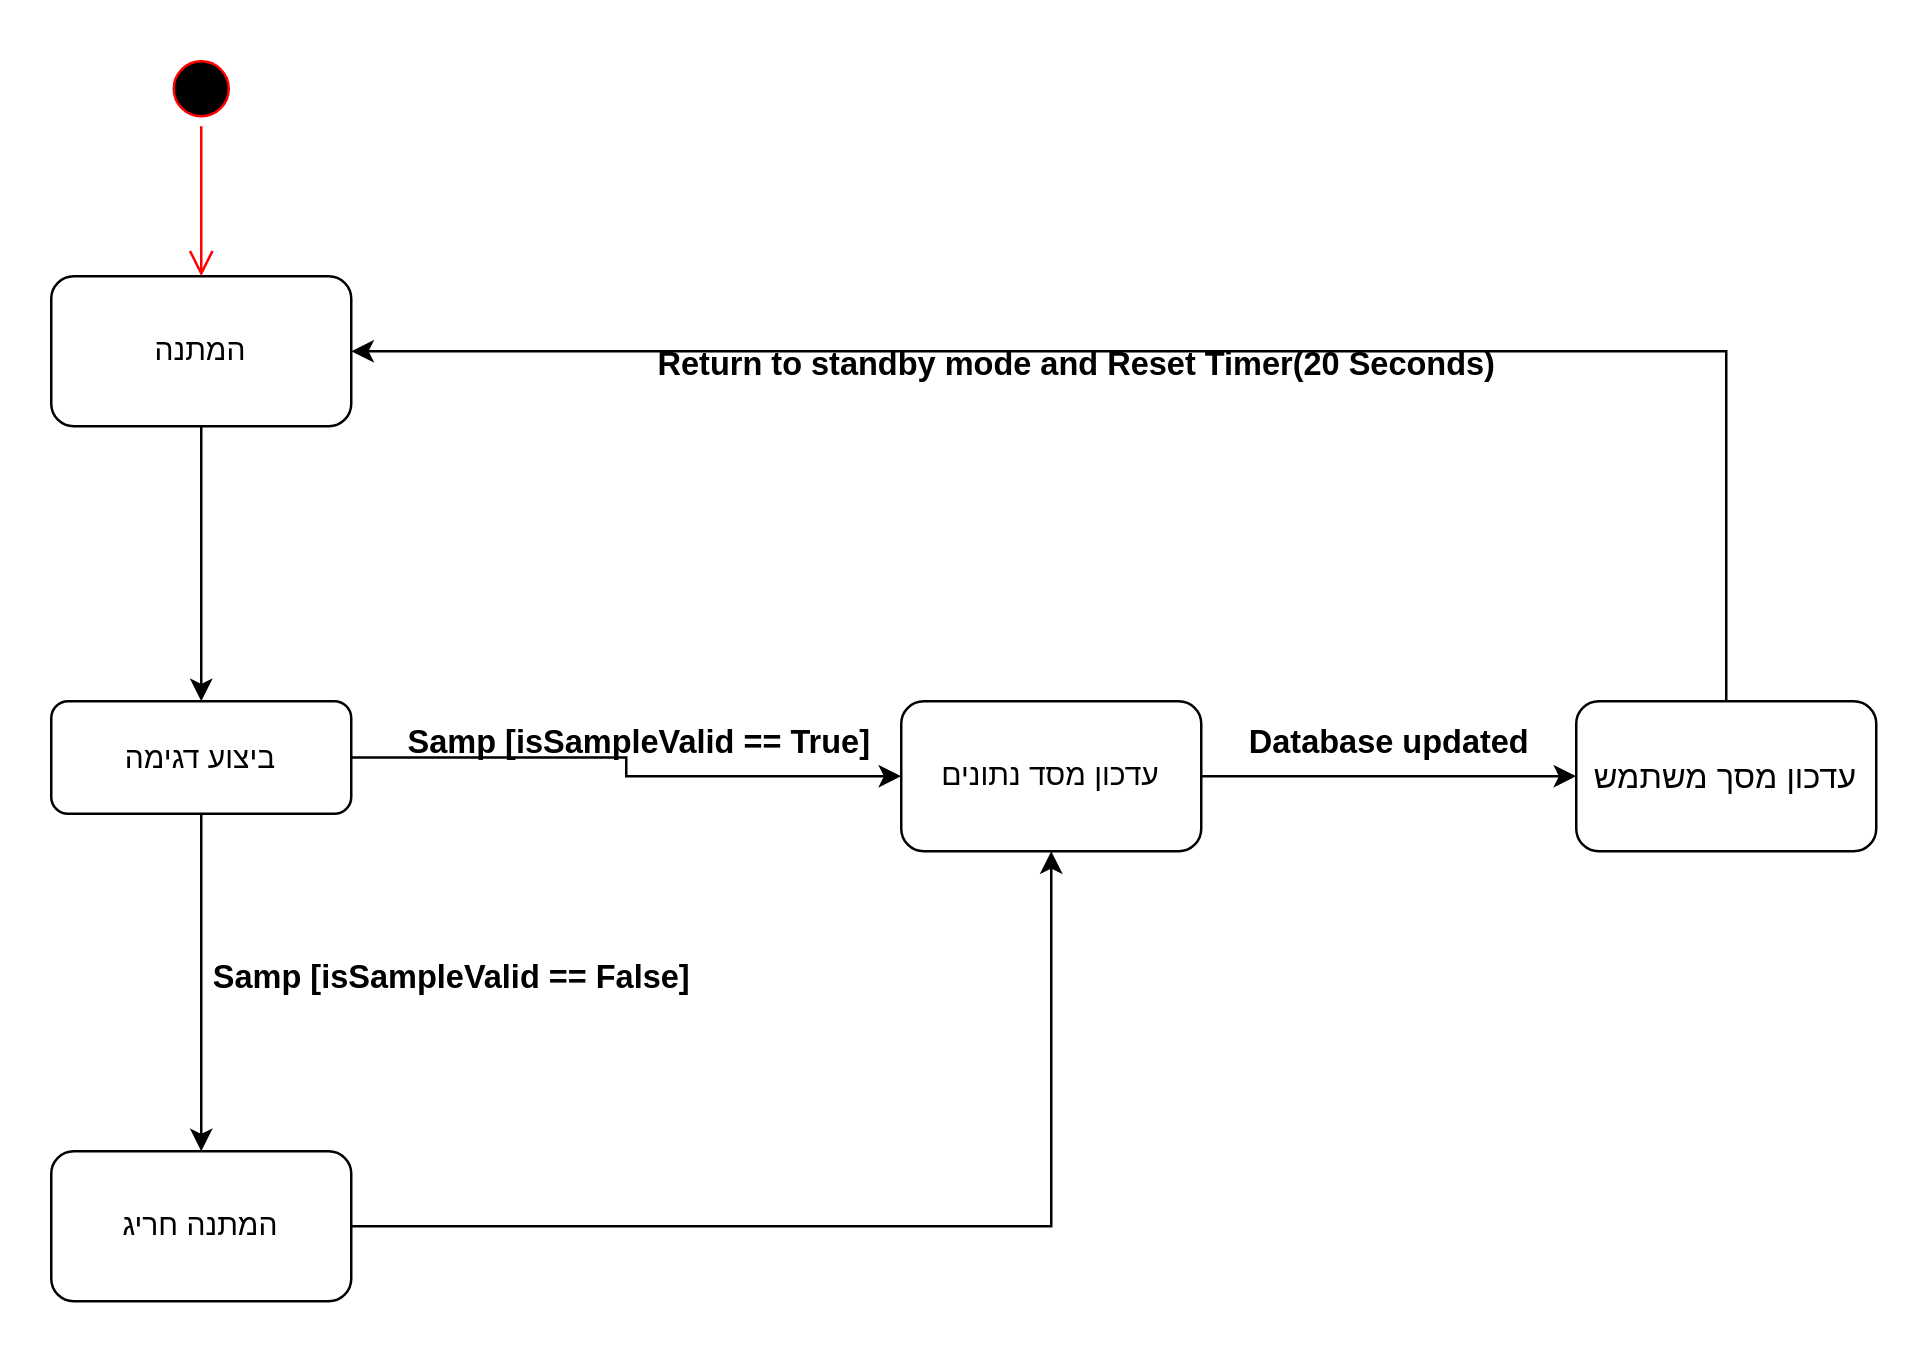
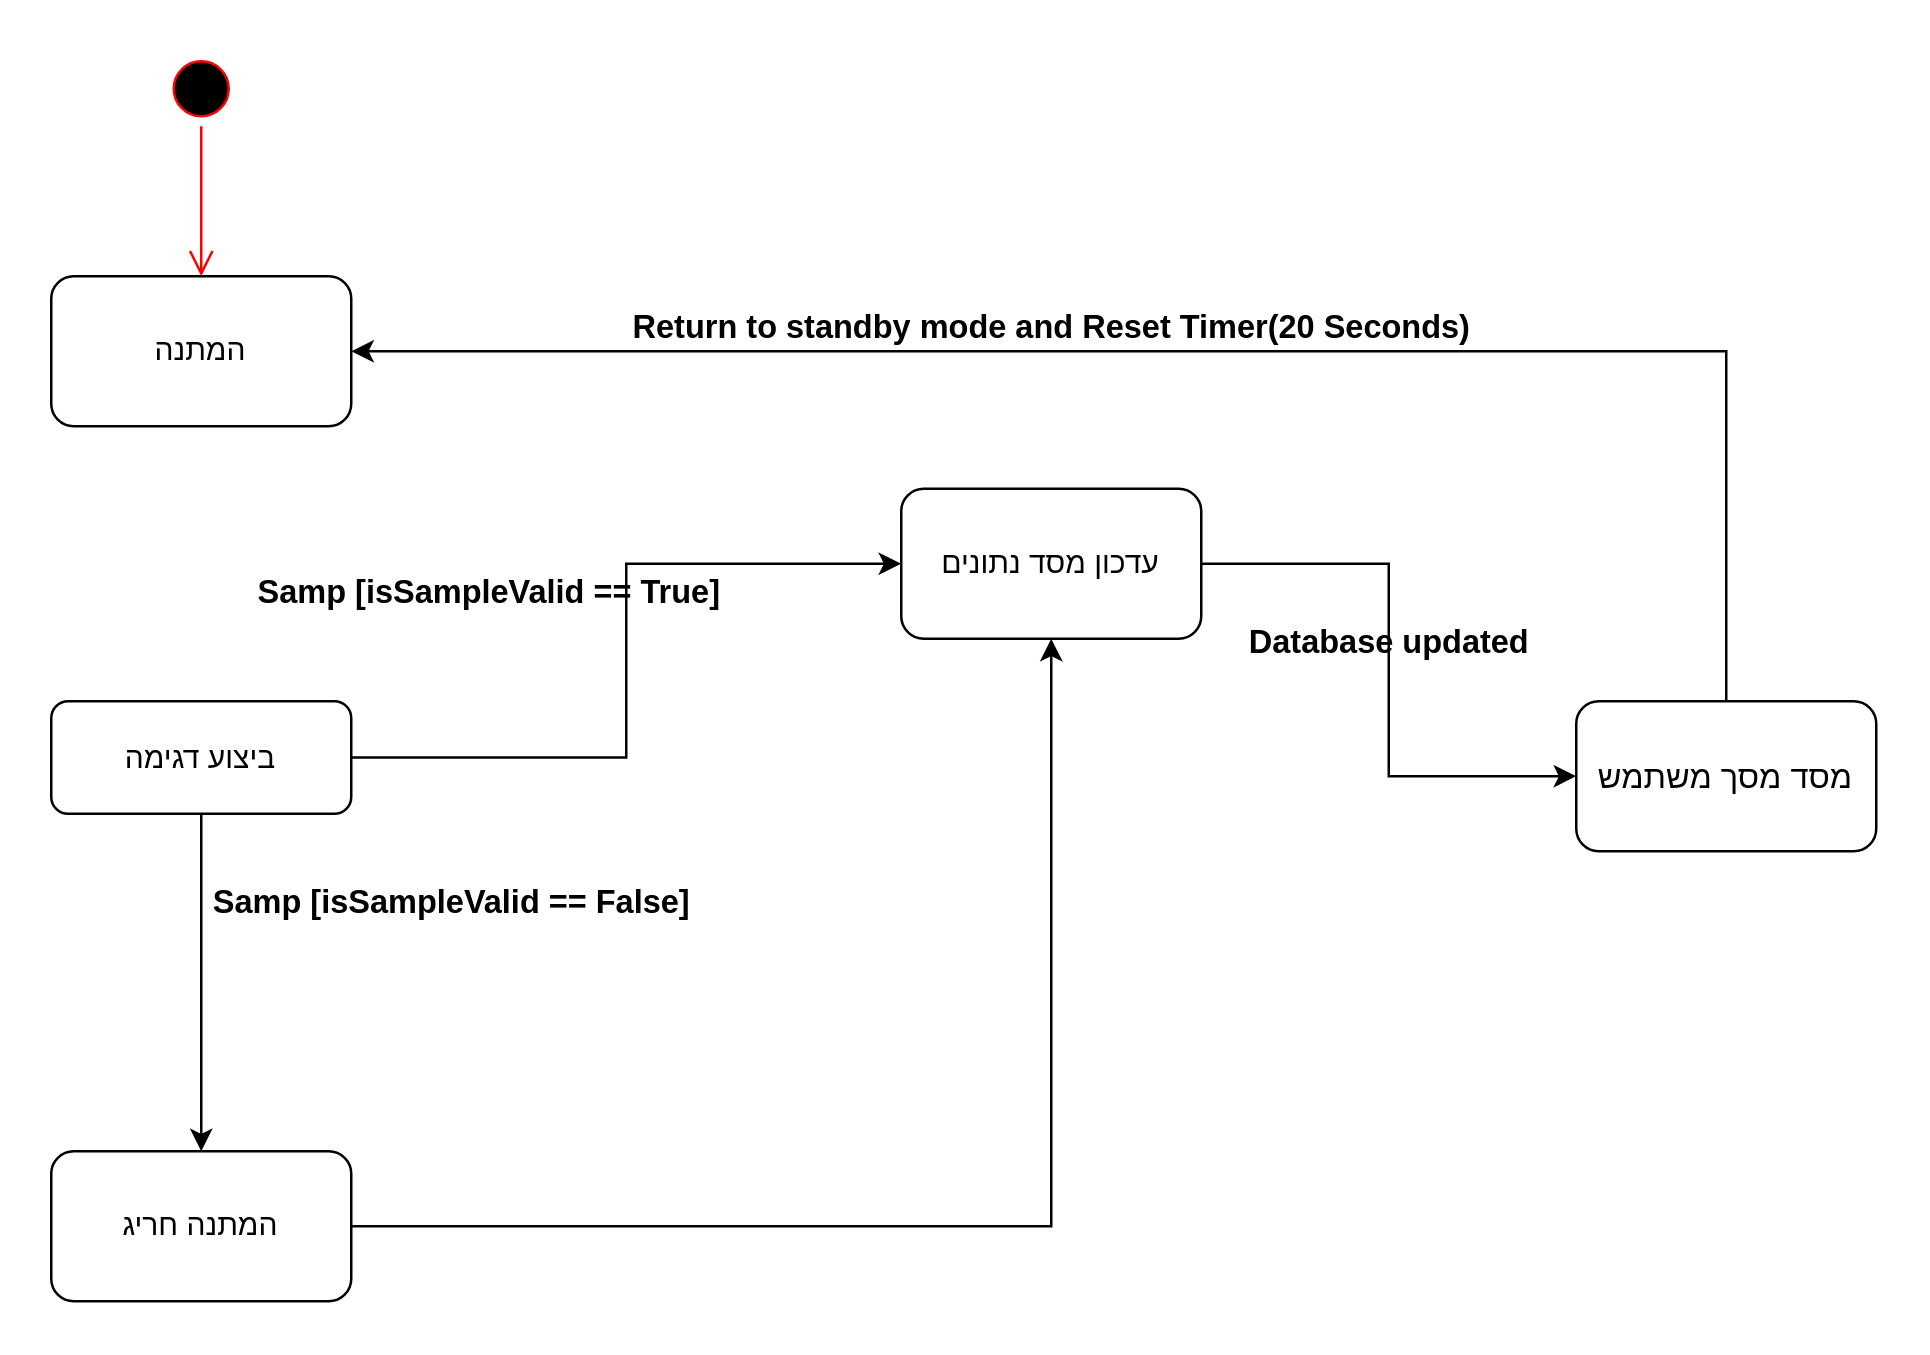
(1076, 364) -> (1051, 326)
(201, 555) -> none
(639, 741) -> (489, 591)
(1389, 741) -> (1389, 641)
(1051, 776) -> (1051, 564)
(1726, 776) -> (1726, 776)
(451, 976) -> (451, 901)
